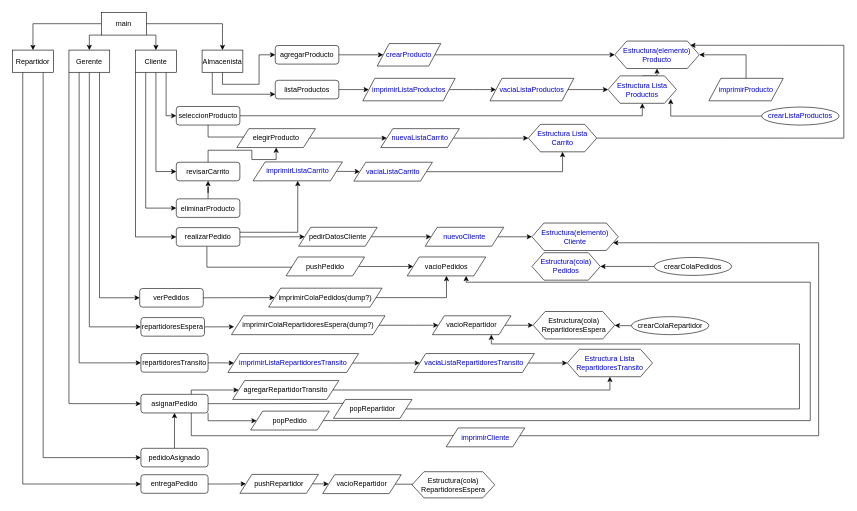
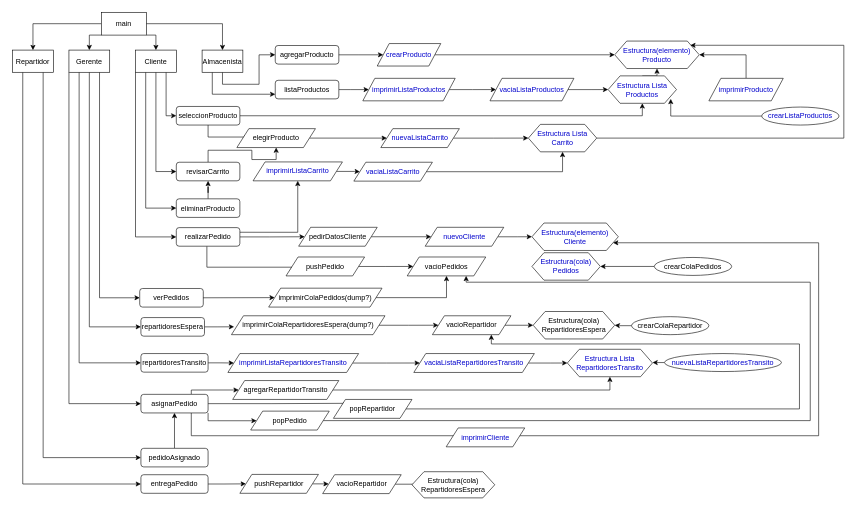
none -> (660, 363)
none -> (723, 363)
